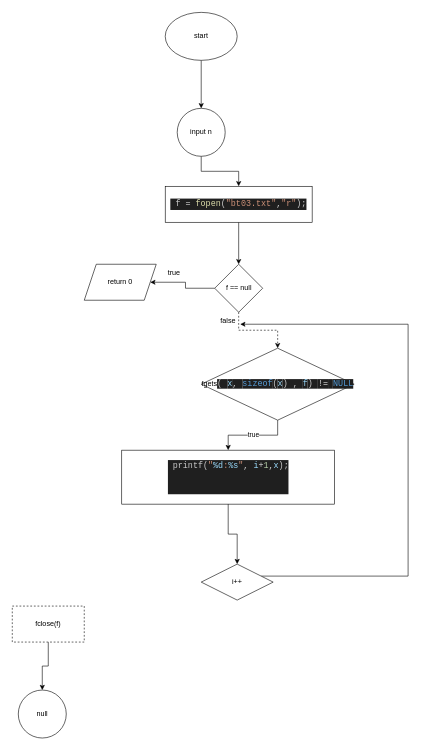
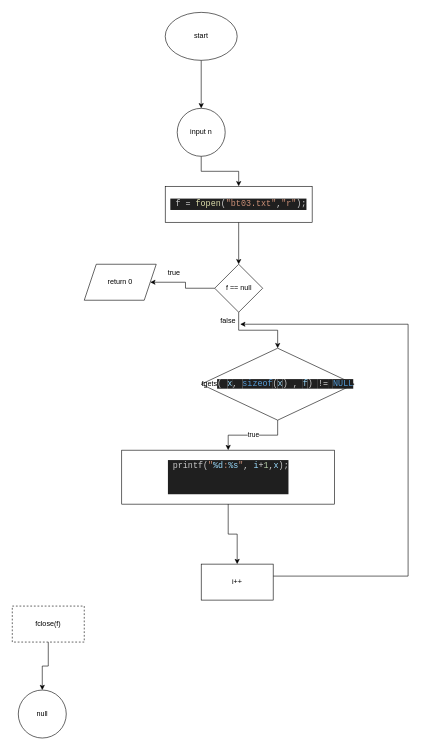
(256, 330) -> (256, 330)
(237, 582) -> (237, 582)
